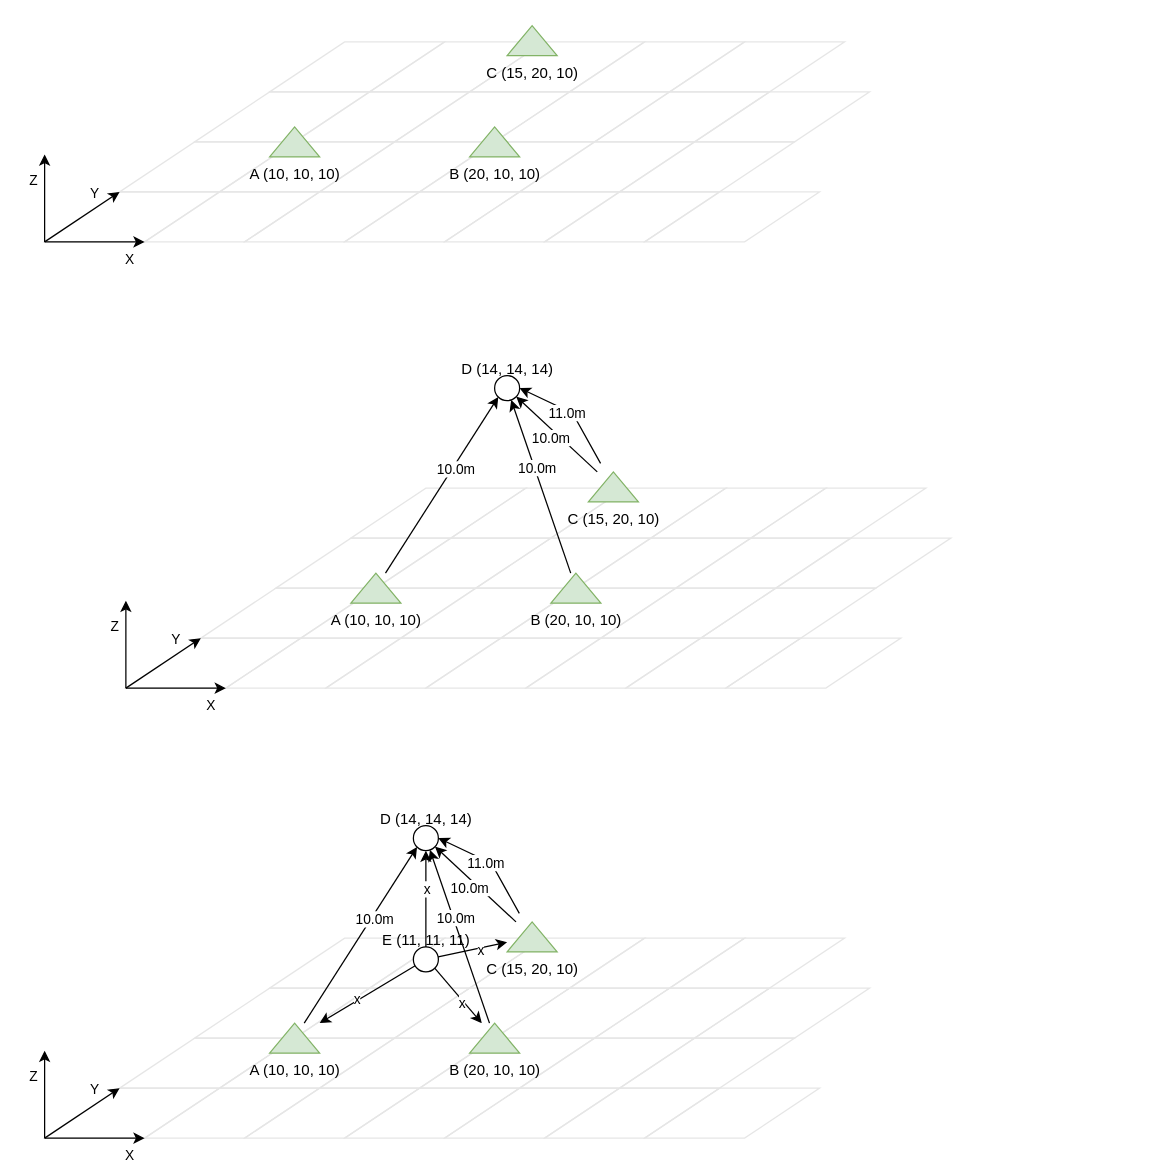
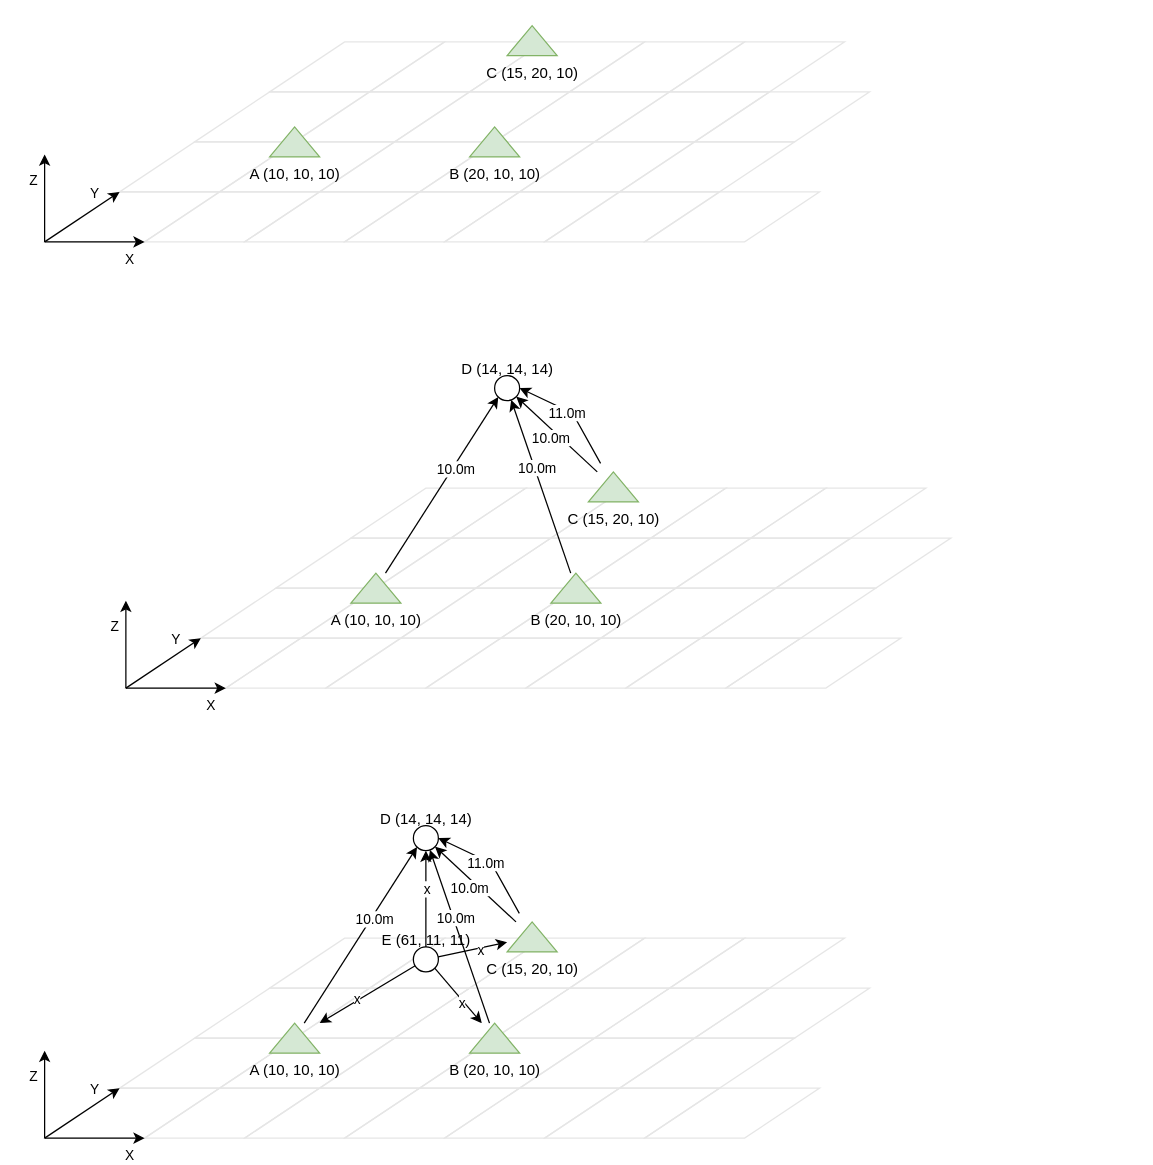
(426, 941) -> (426, 941)
